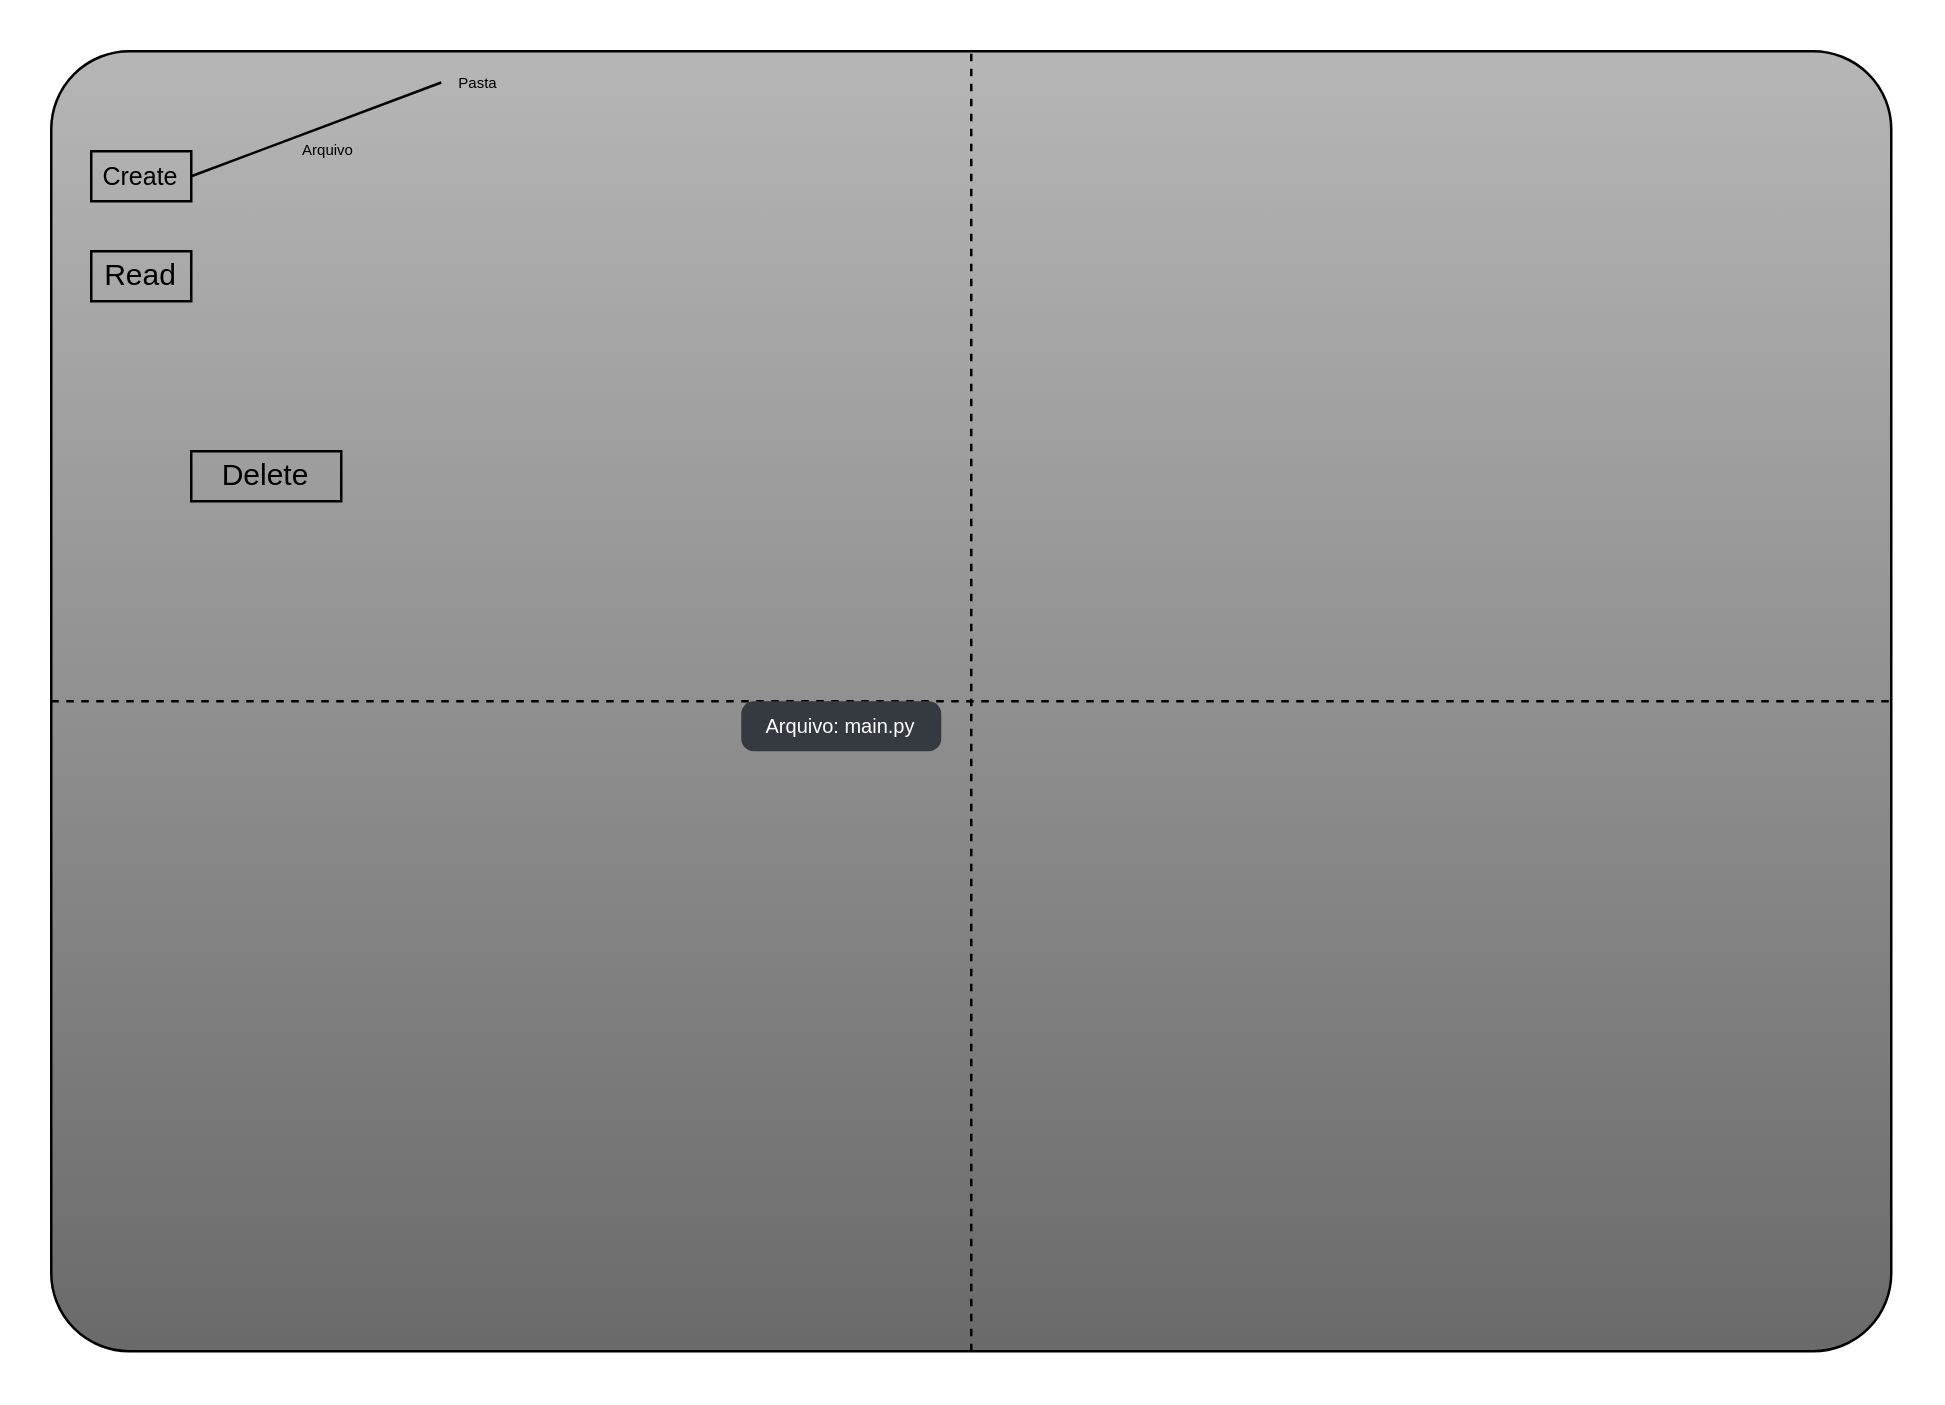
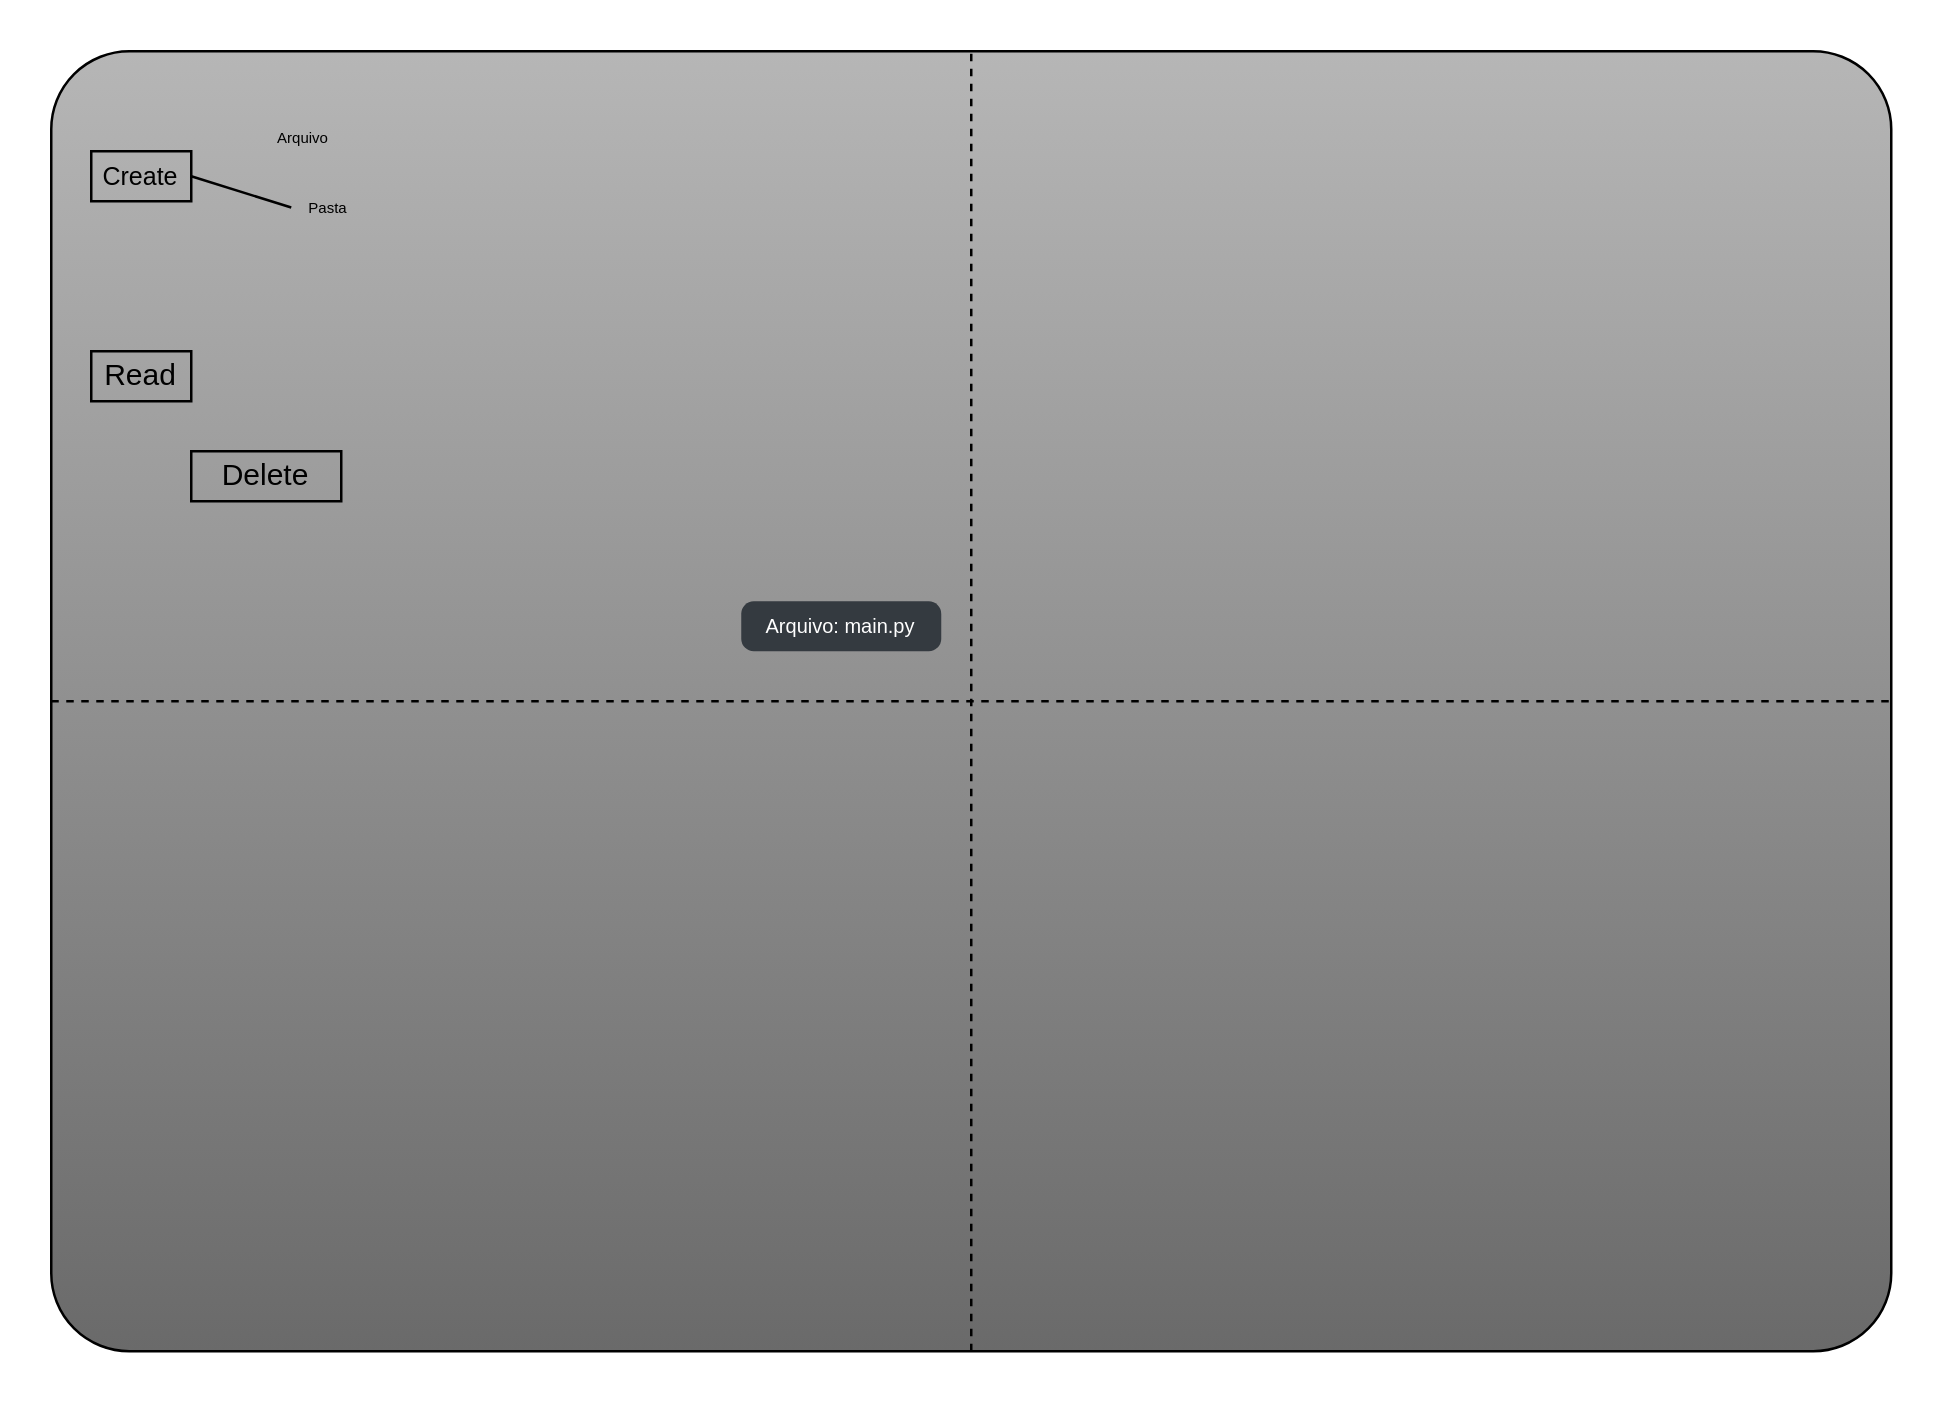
(479, 83) -> (329, 208)
(329, 151) -> (304, 139)
(141, 276) -> (141, 376)
(841, 726) -> (841, 626)
